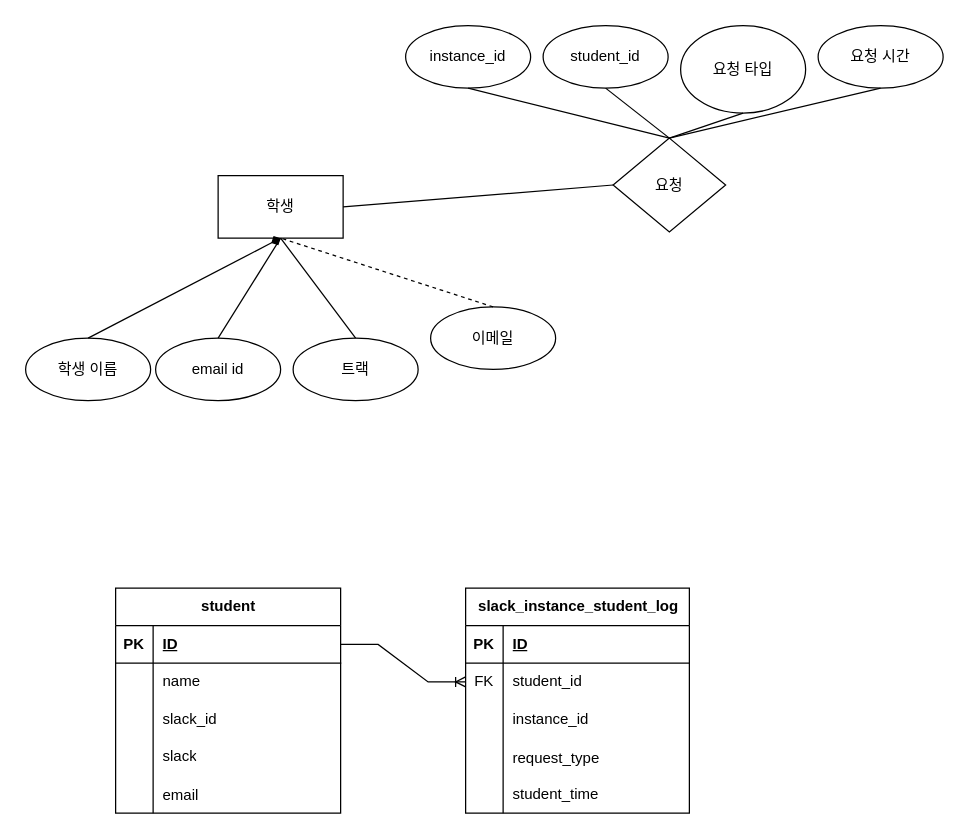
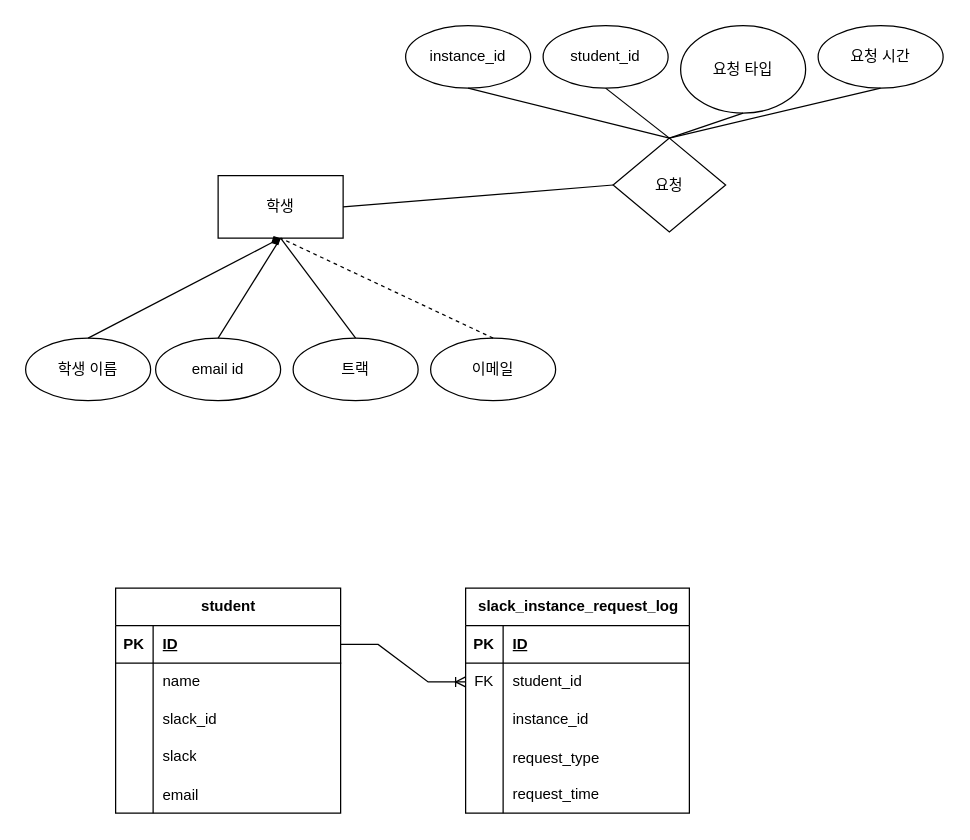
(493, 338) -> (493, 369)
(579, 607) -> (579, 607)
(562, 794) -> (562, 794)
